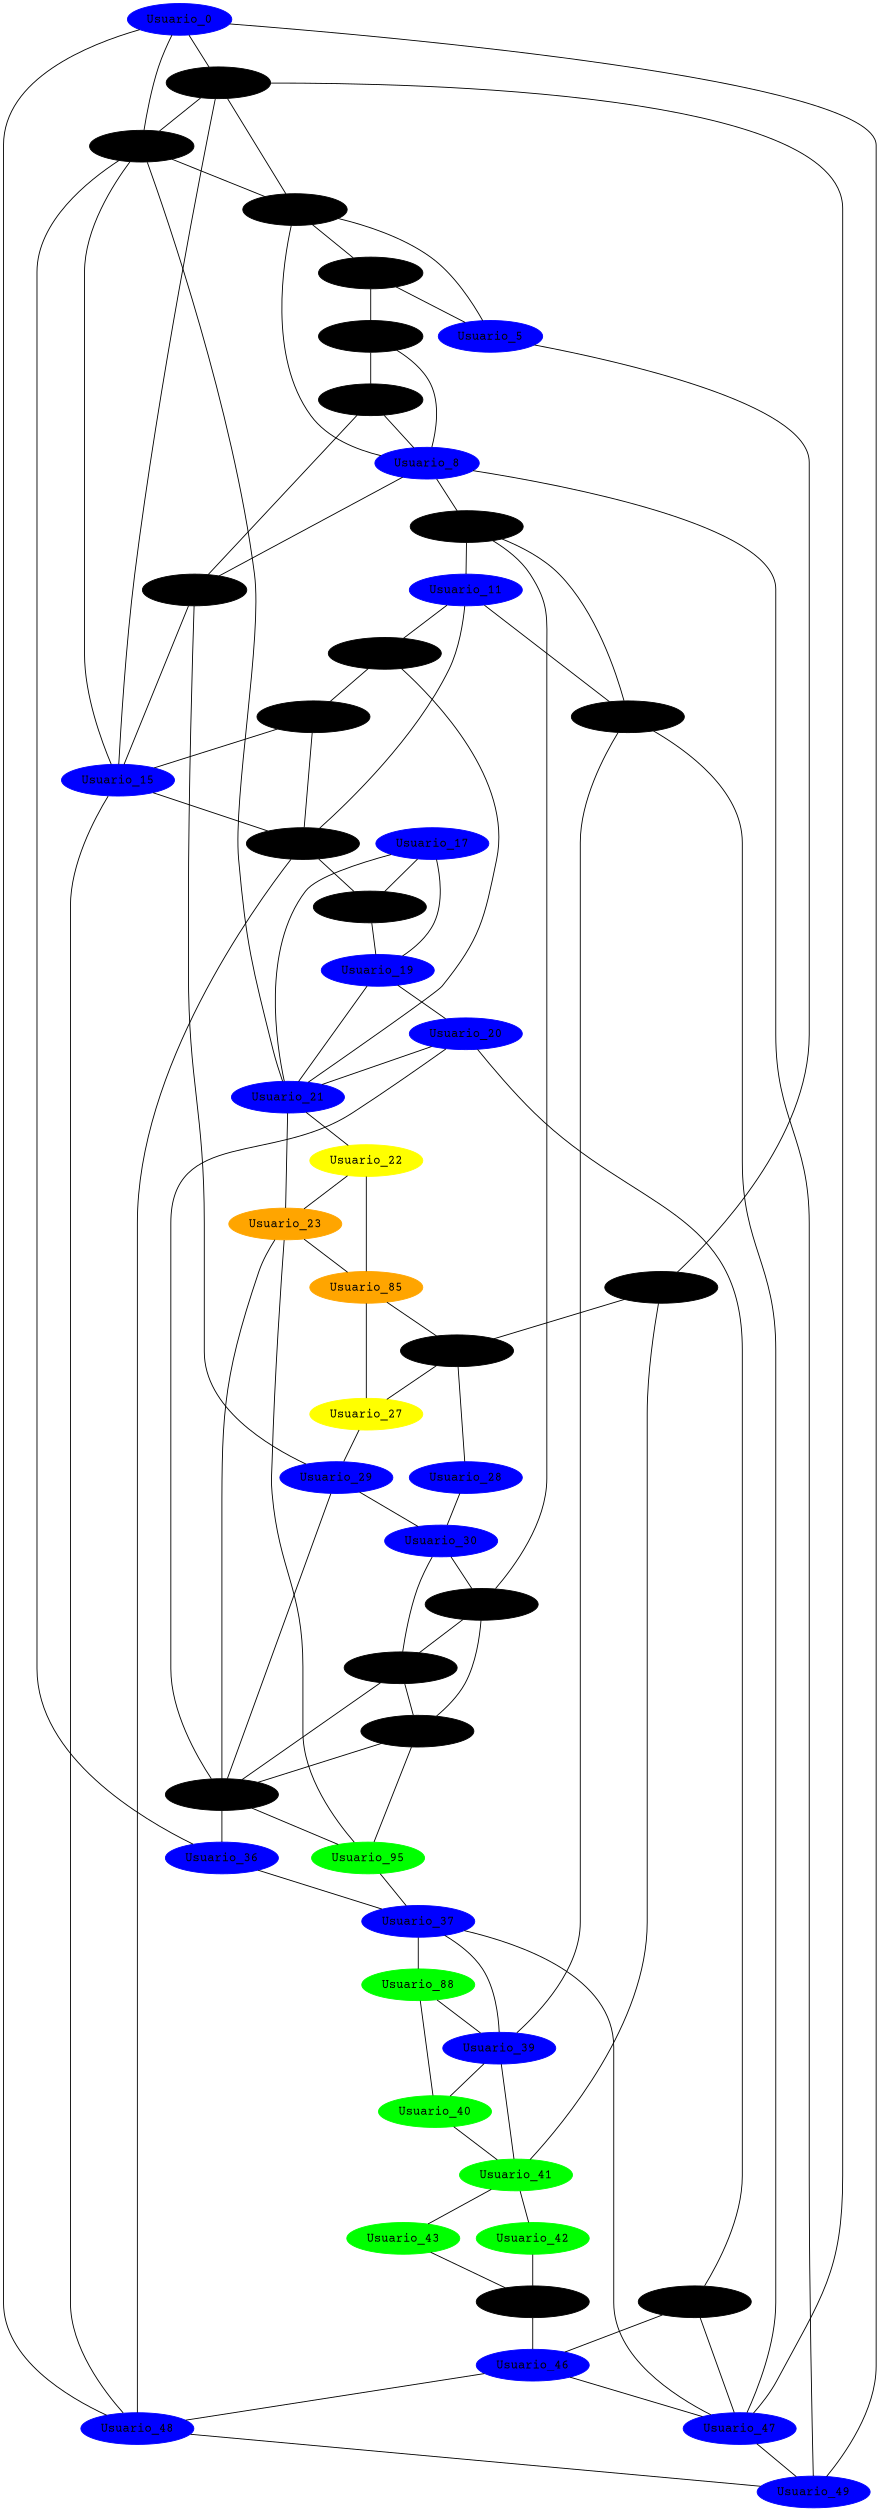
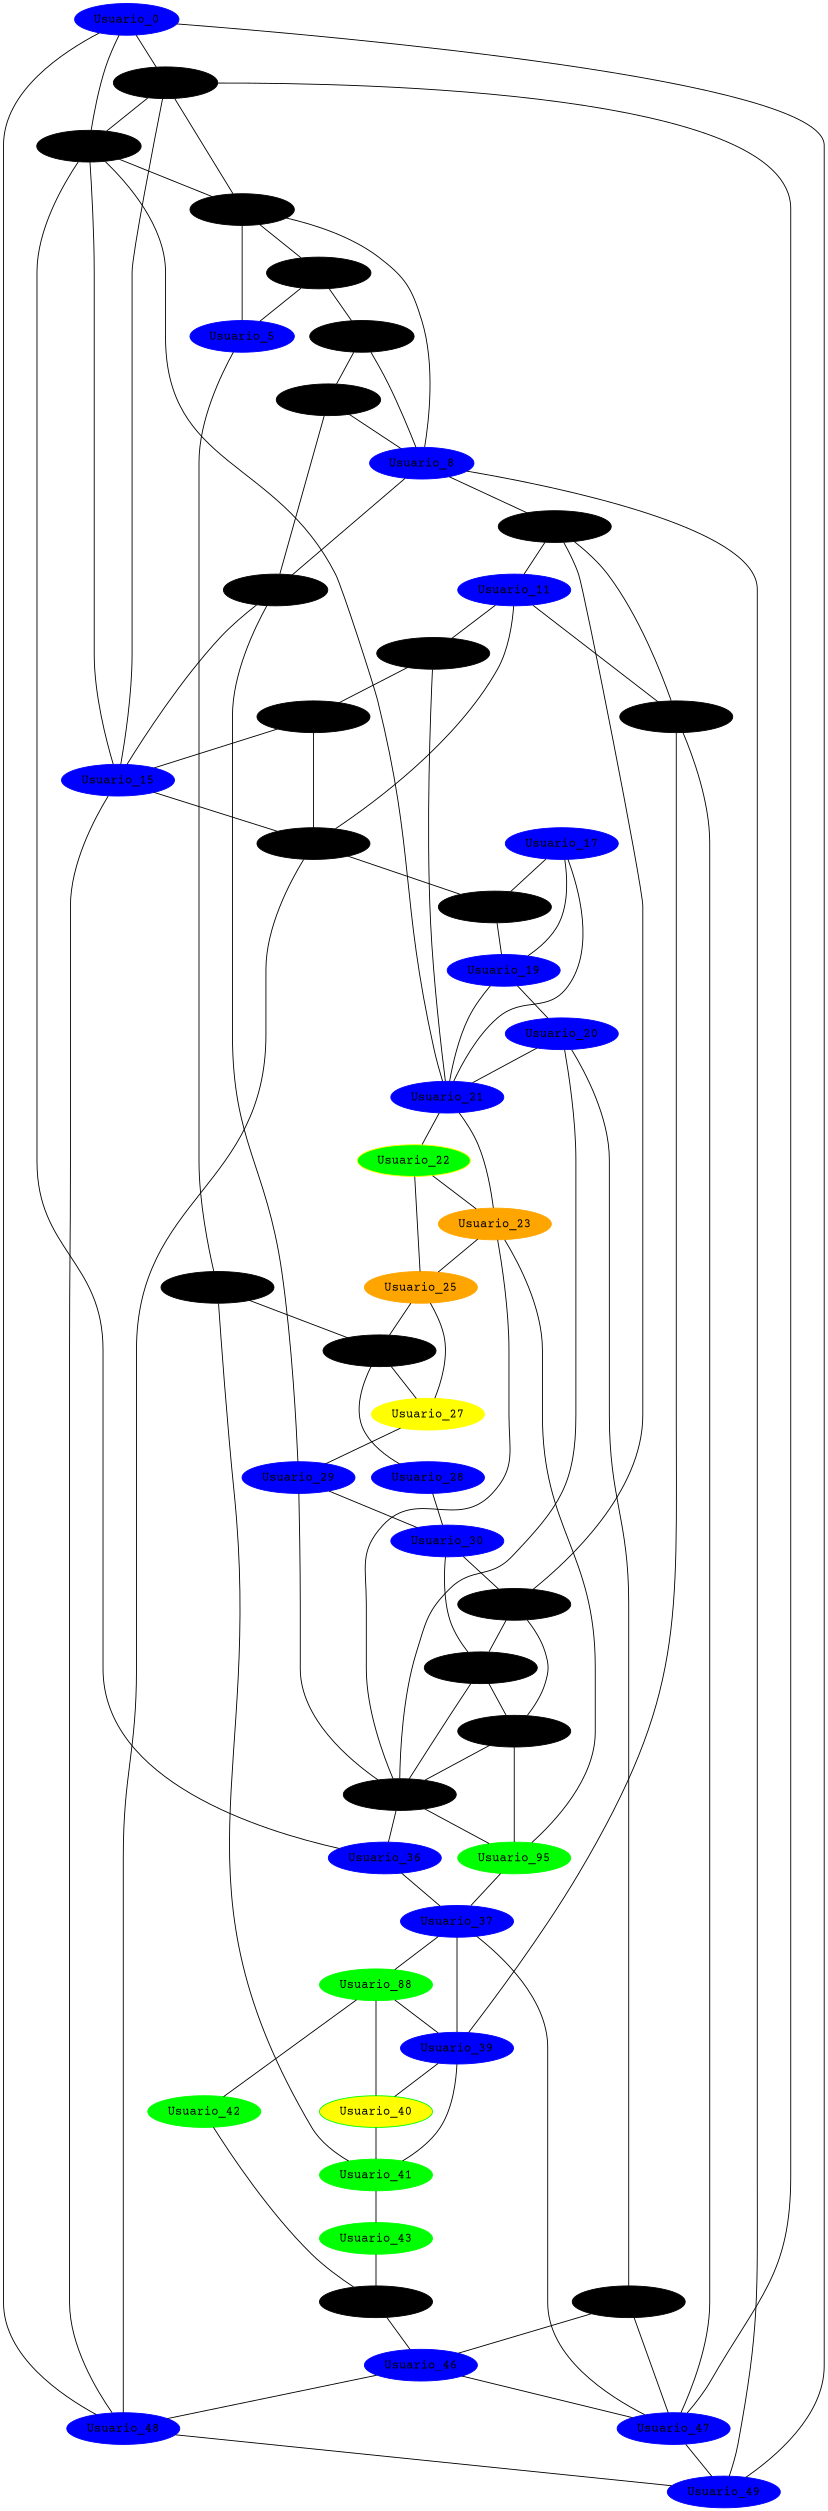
(366, 1161) -> (414, 1161)
(366, 1287) -> (421, 1287)
(435, 2112) -> (376, 2112)
(524, 2207) -> (290, 2048)
